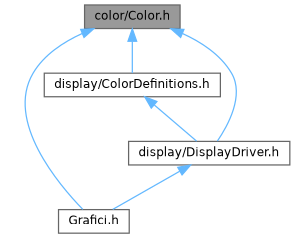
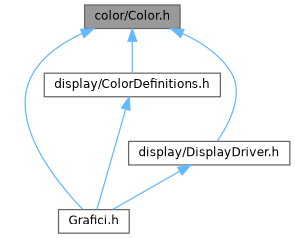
(175, 123) -> (111, 159)
